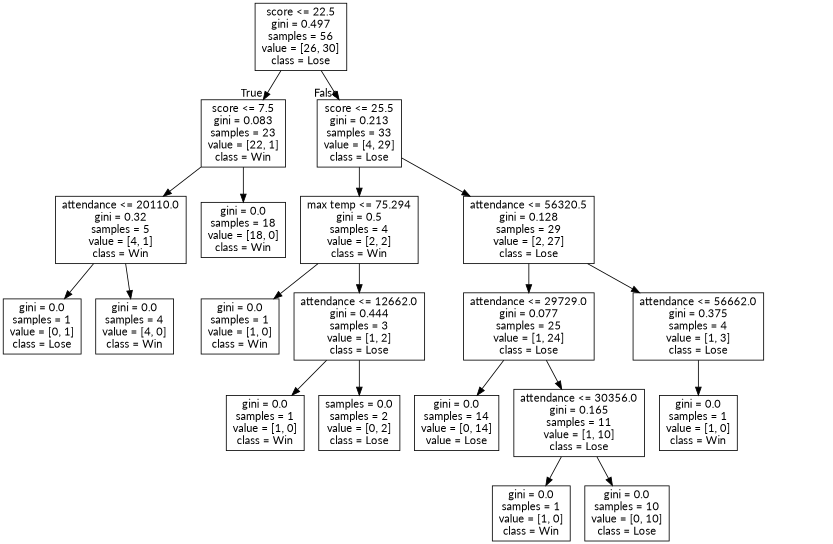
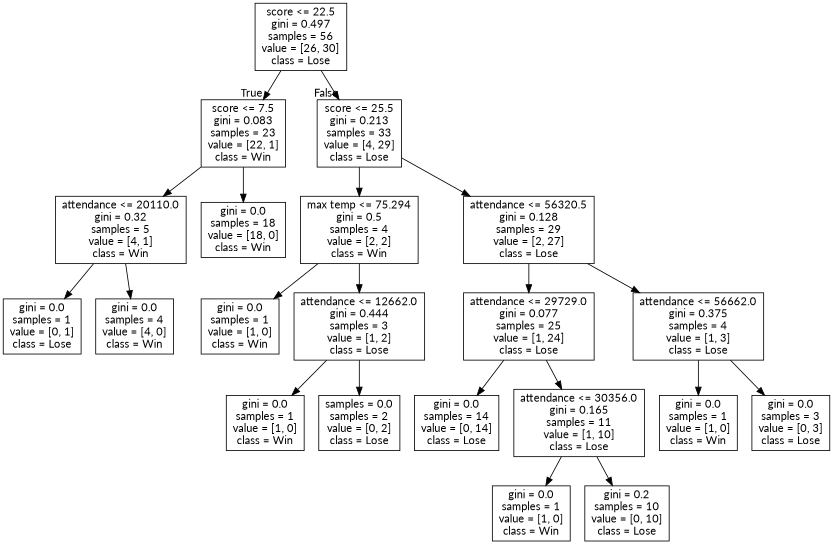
(457, 423) -> (457, 423)
none -> (791, 423)
(627, 513) -> (627, 513)
